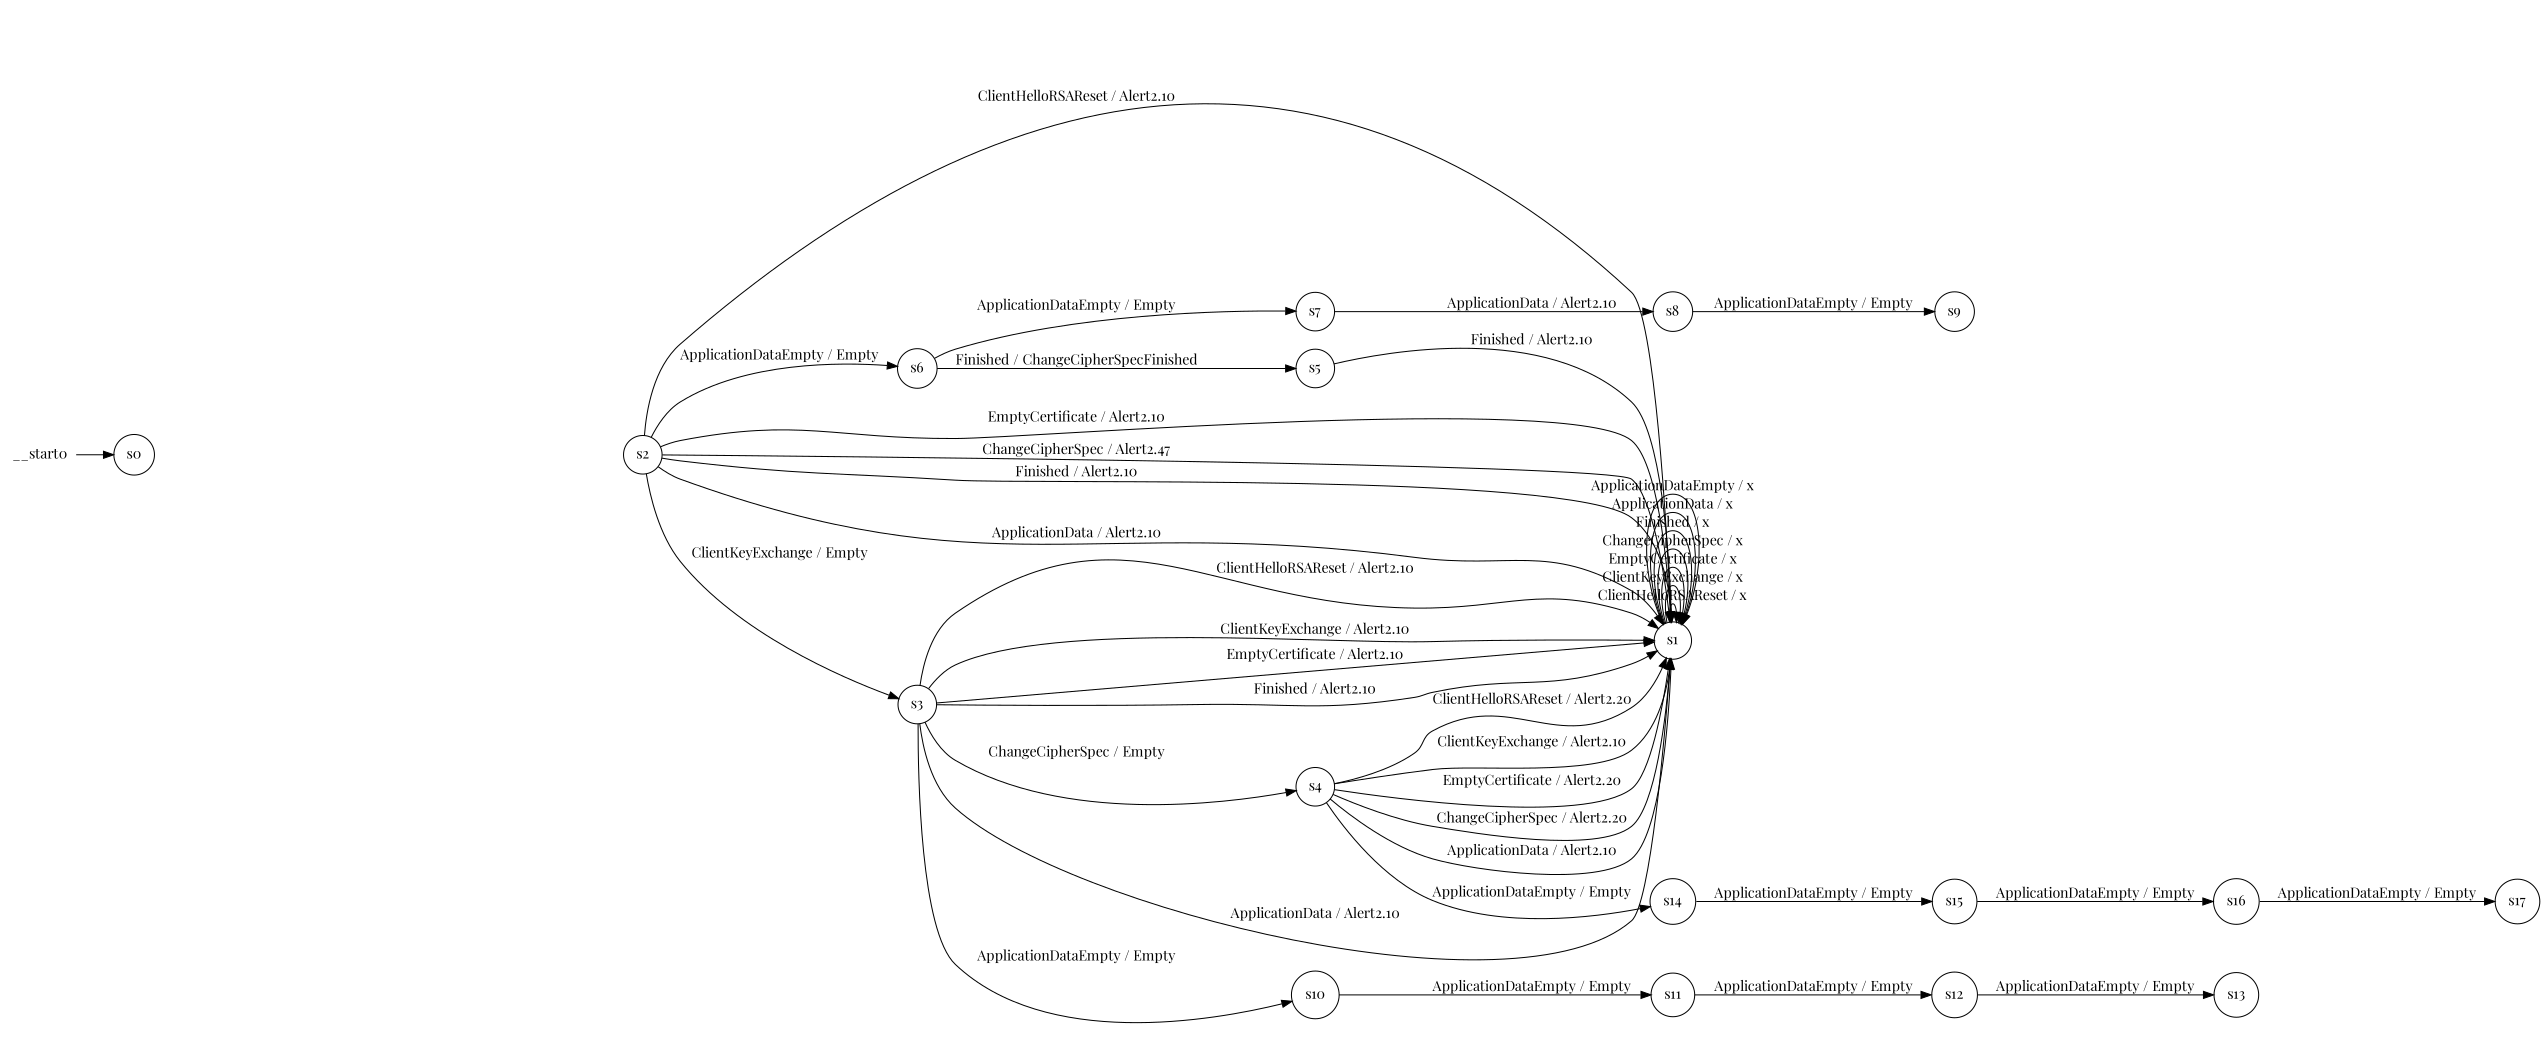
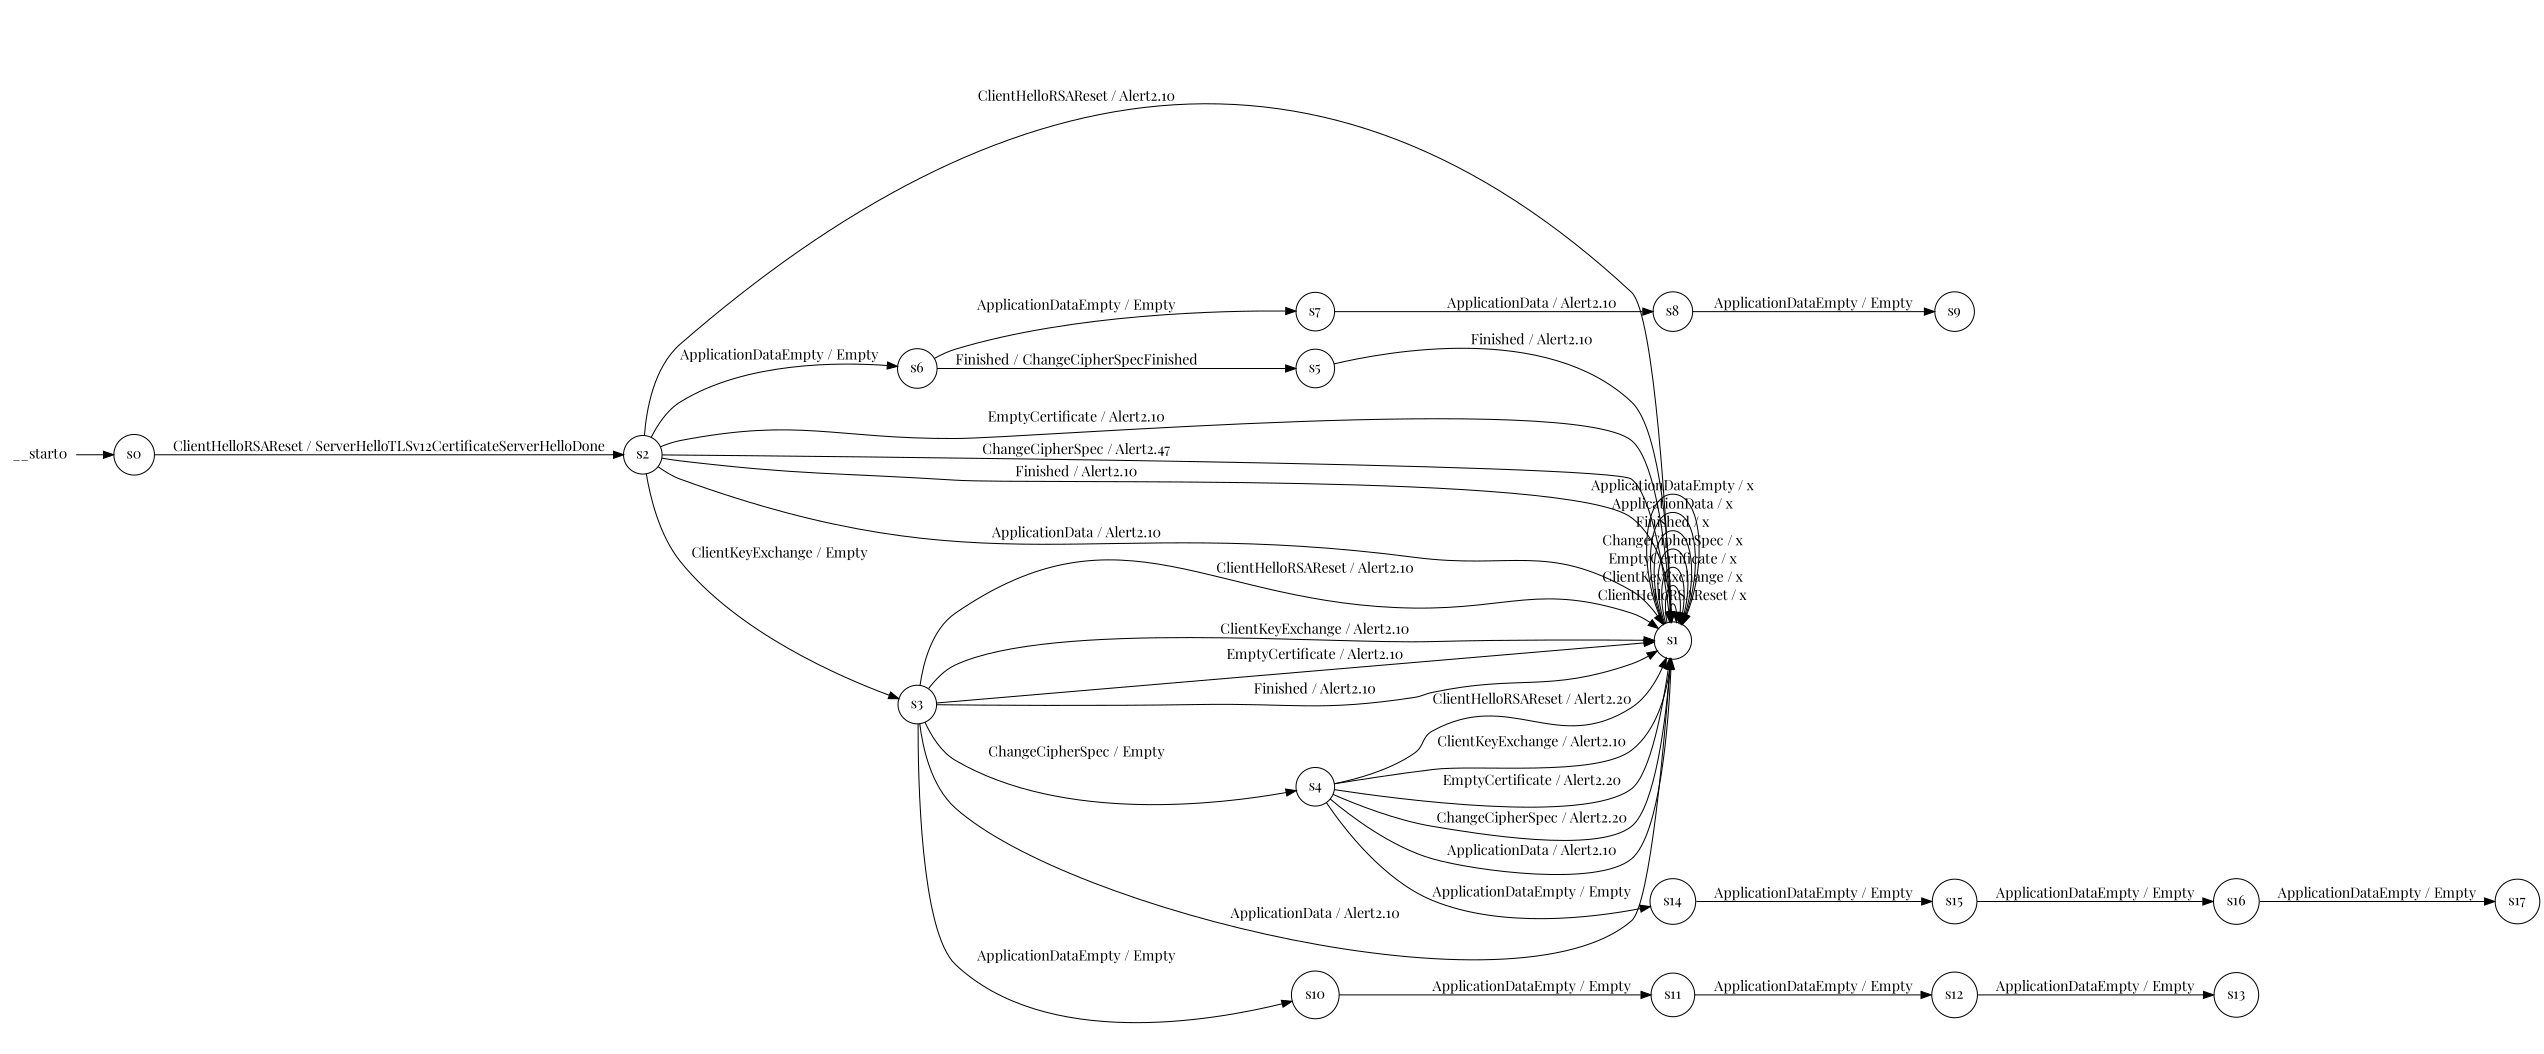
none -> (384, 455)
